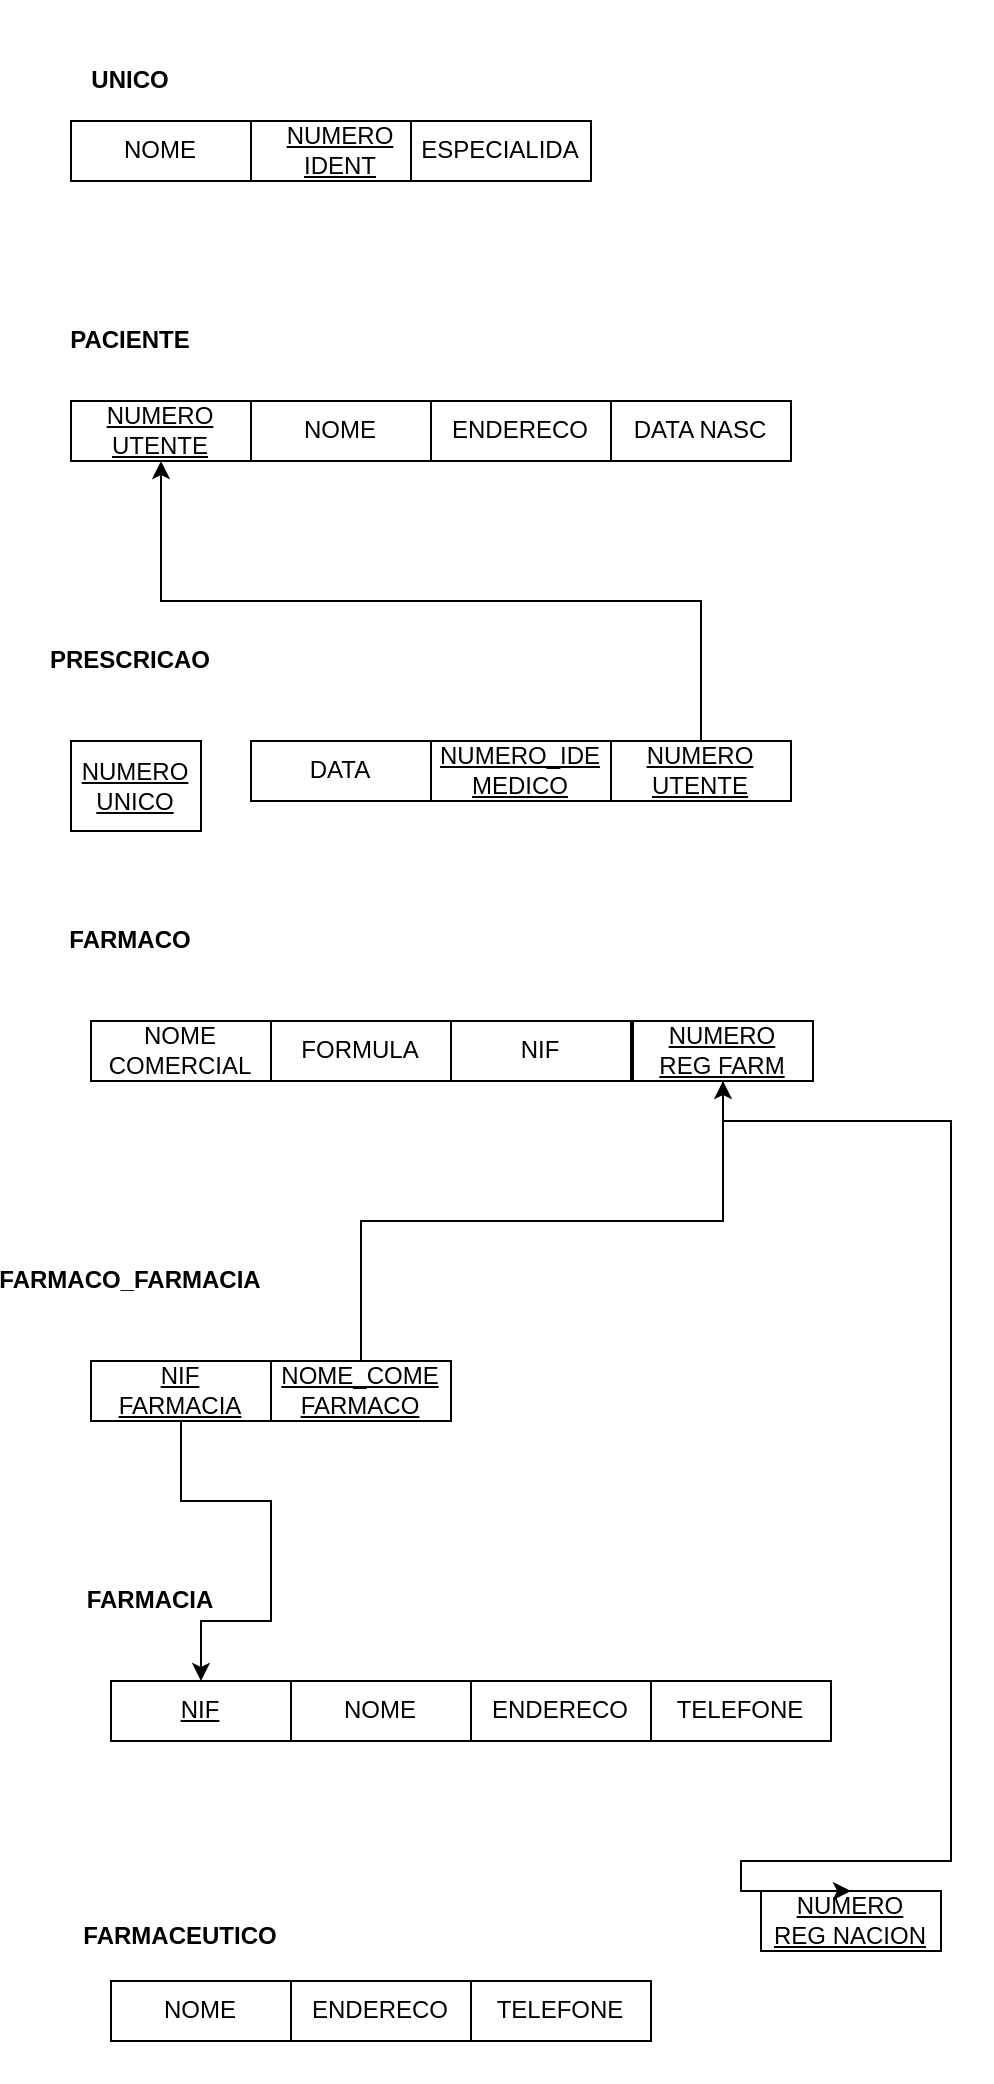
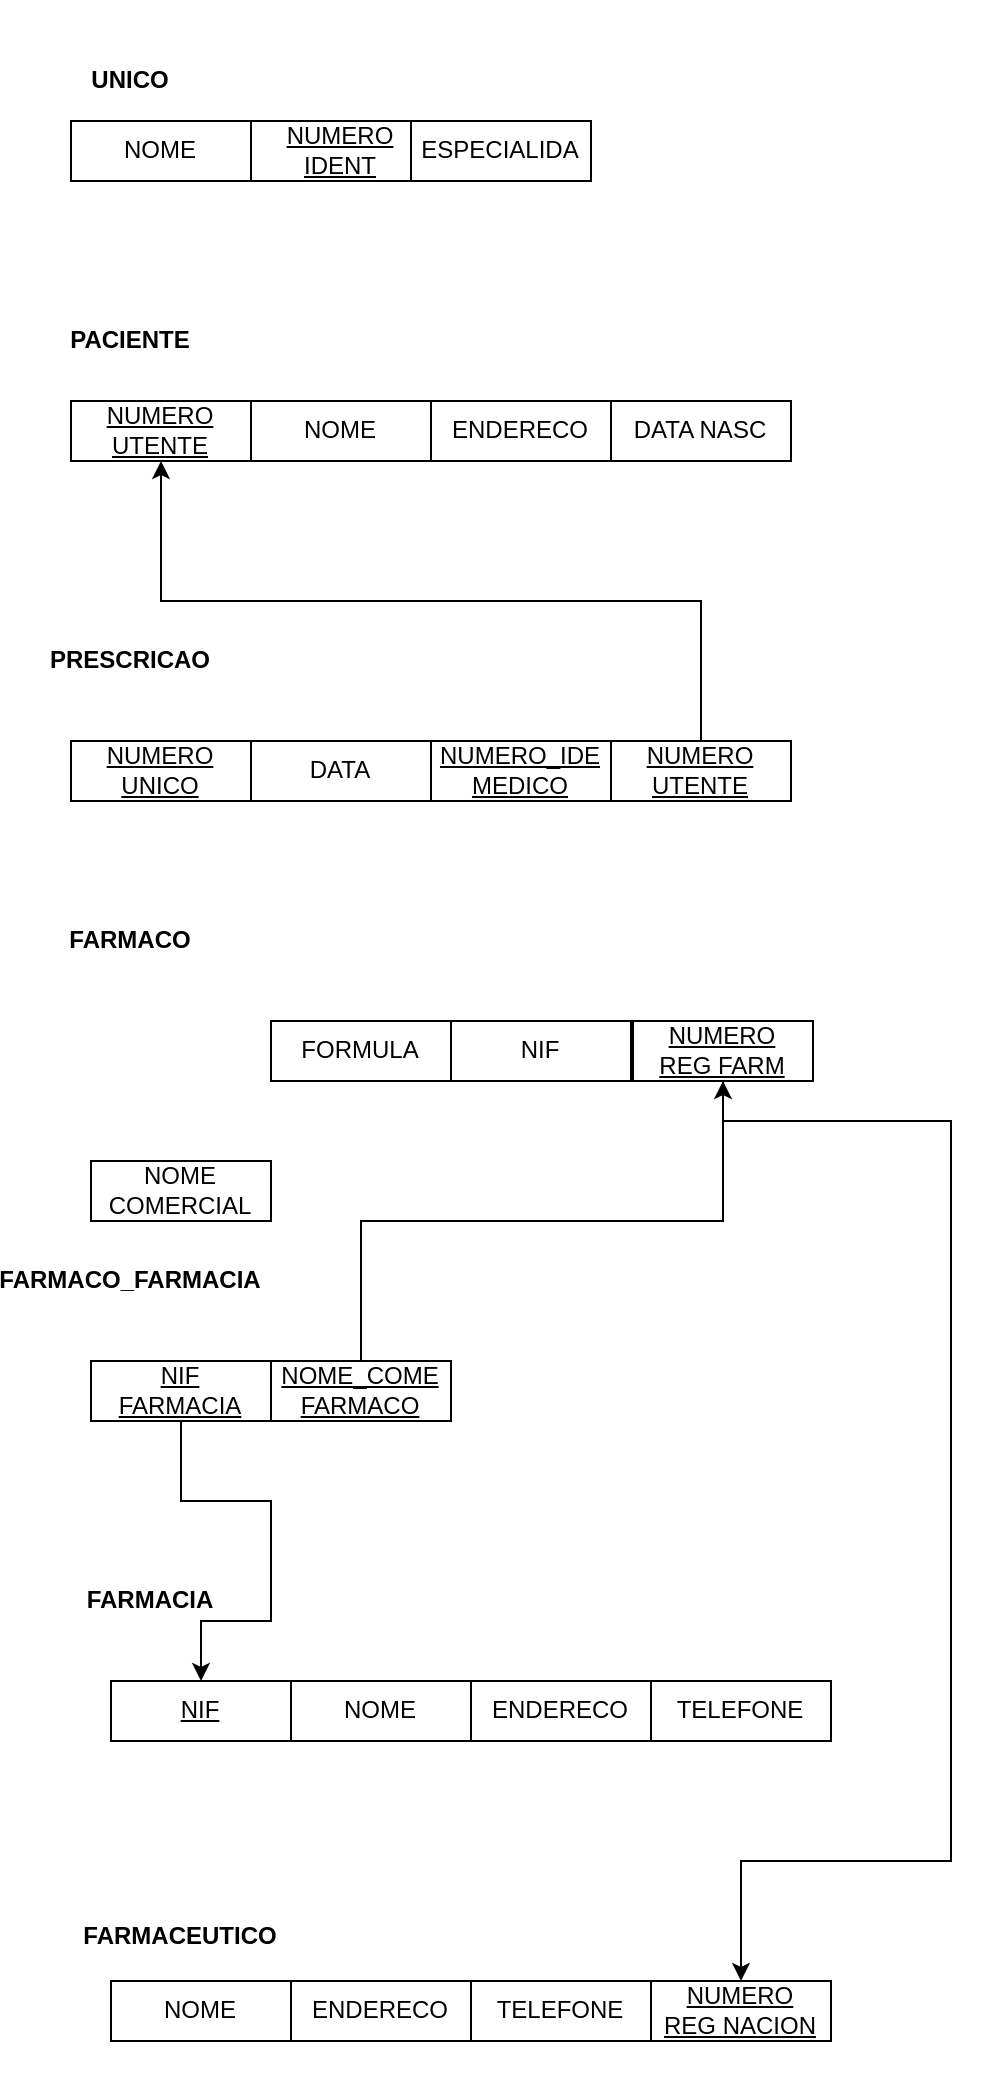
(136, 786) -> (161, 771)
(181, 1051) -> (181, 1191)
(851, 1921) -> (741, 2011)
